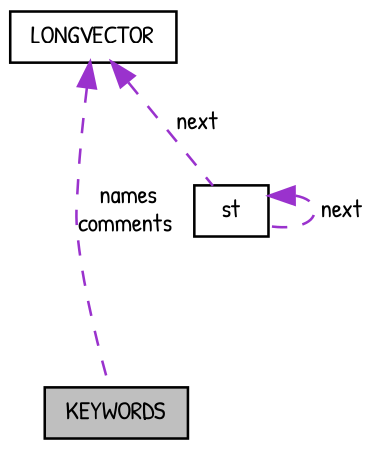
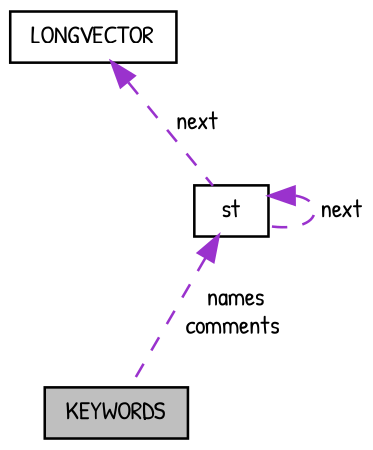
(78, 239) -> (168, 323)
